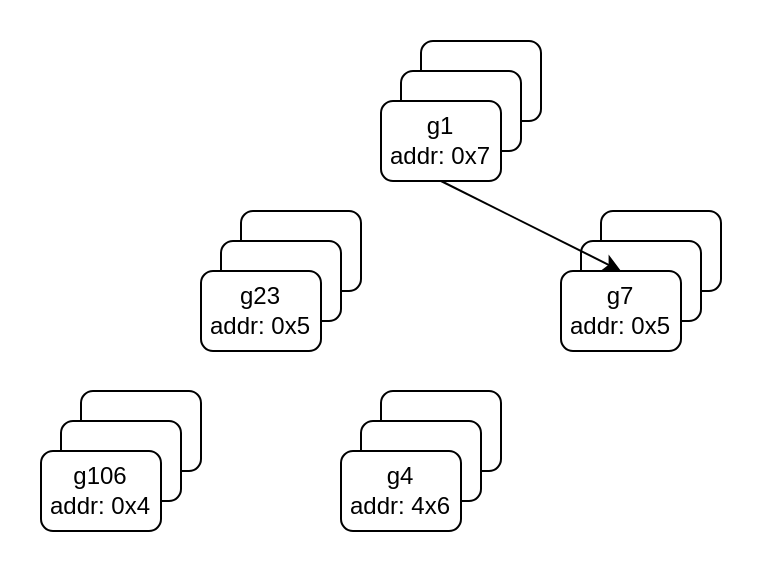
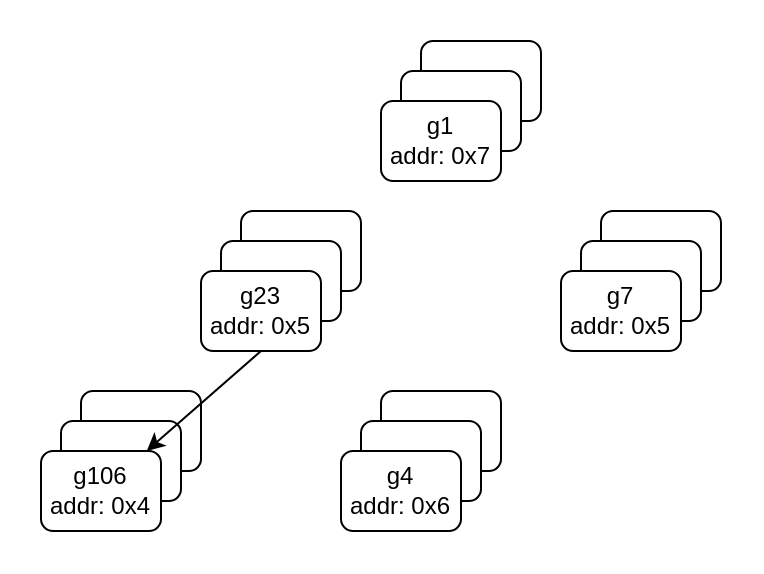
(525, 223) -> none
none -> (209, 396)
(401, 491) -> (401, 491)
